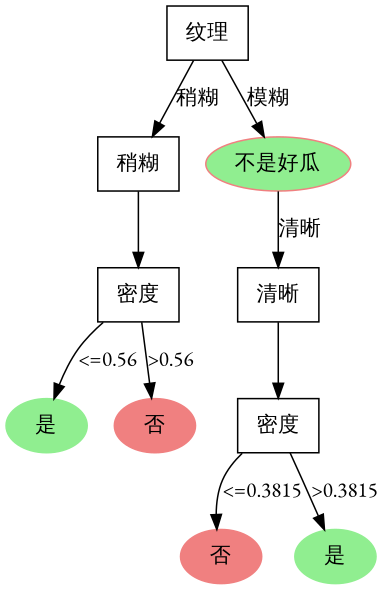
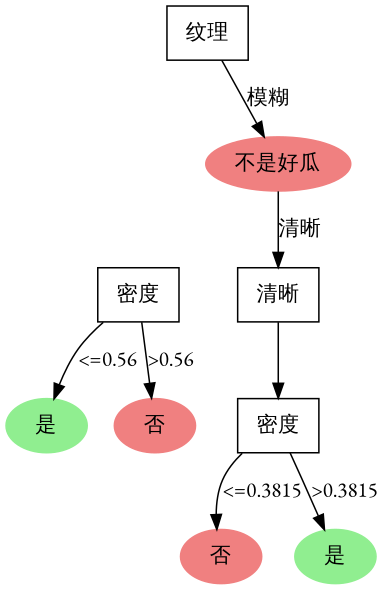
(138, 164) -> none
(278, 164) -> (278, 164)
